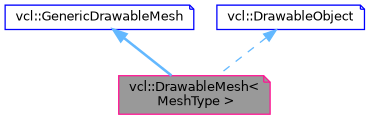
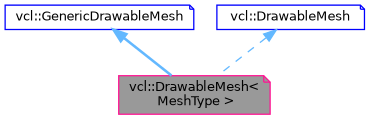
(291, 17) -> (291, 17)
